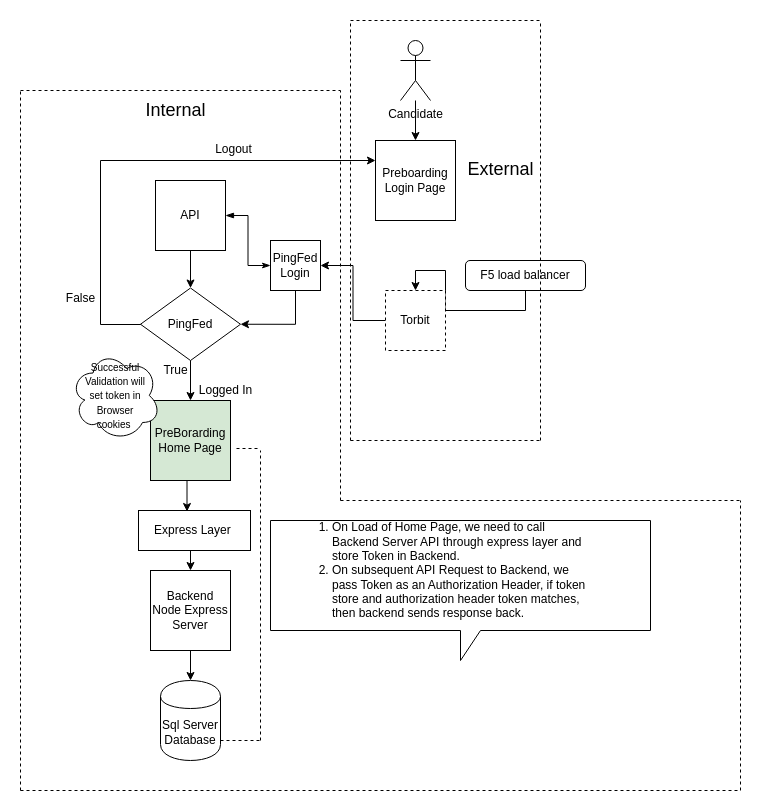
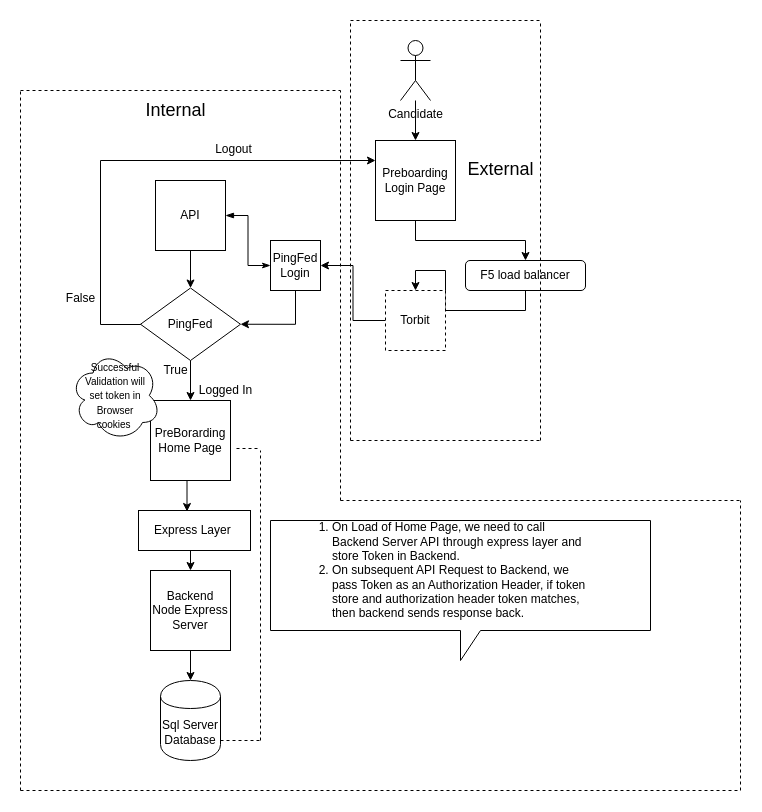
none -> (467, 241)
(191, 441) -> (191, 441)
